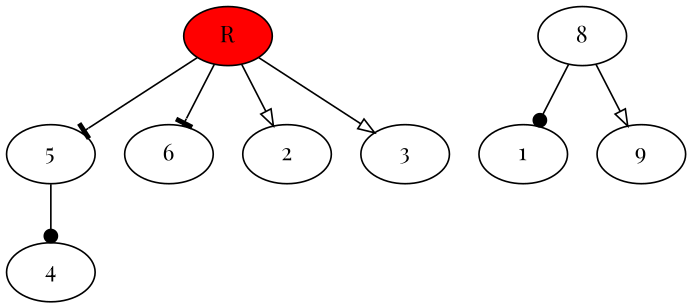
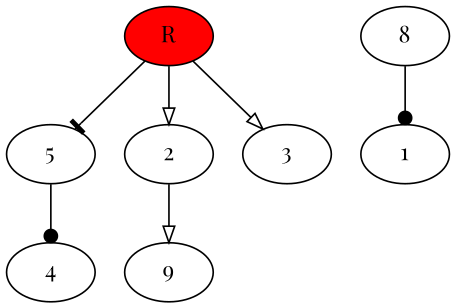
(608, 88) -> (169, 205)
(169, 154) -> none
